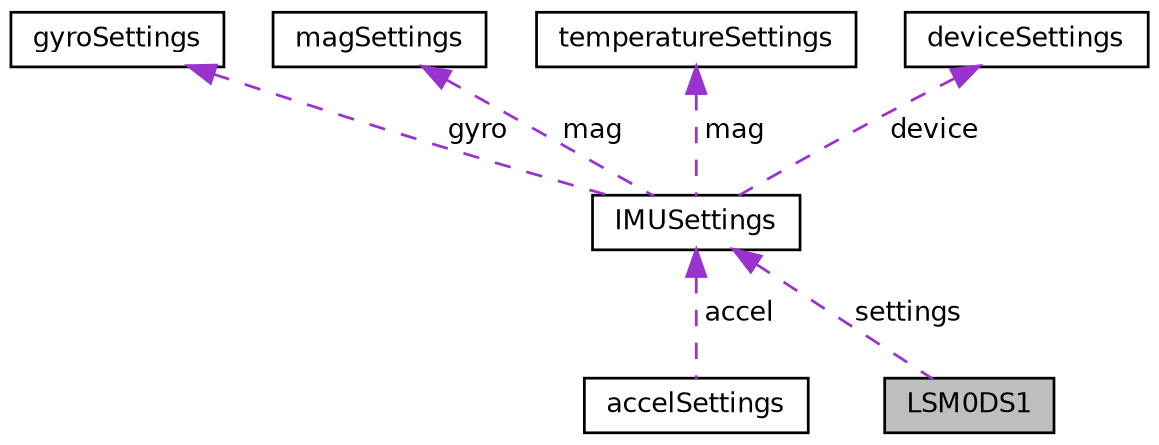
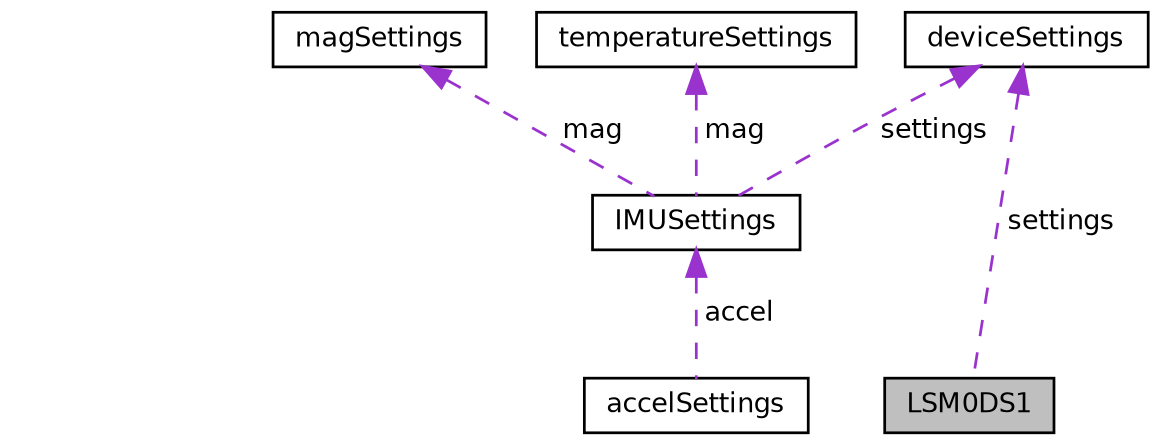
(117, 40) -> none
(931, 131) -> (931, 131)
(845, 322) -> (996, 236)
